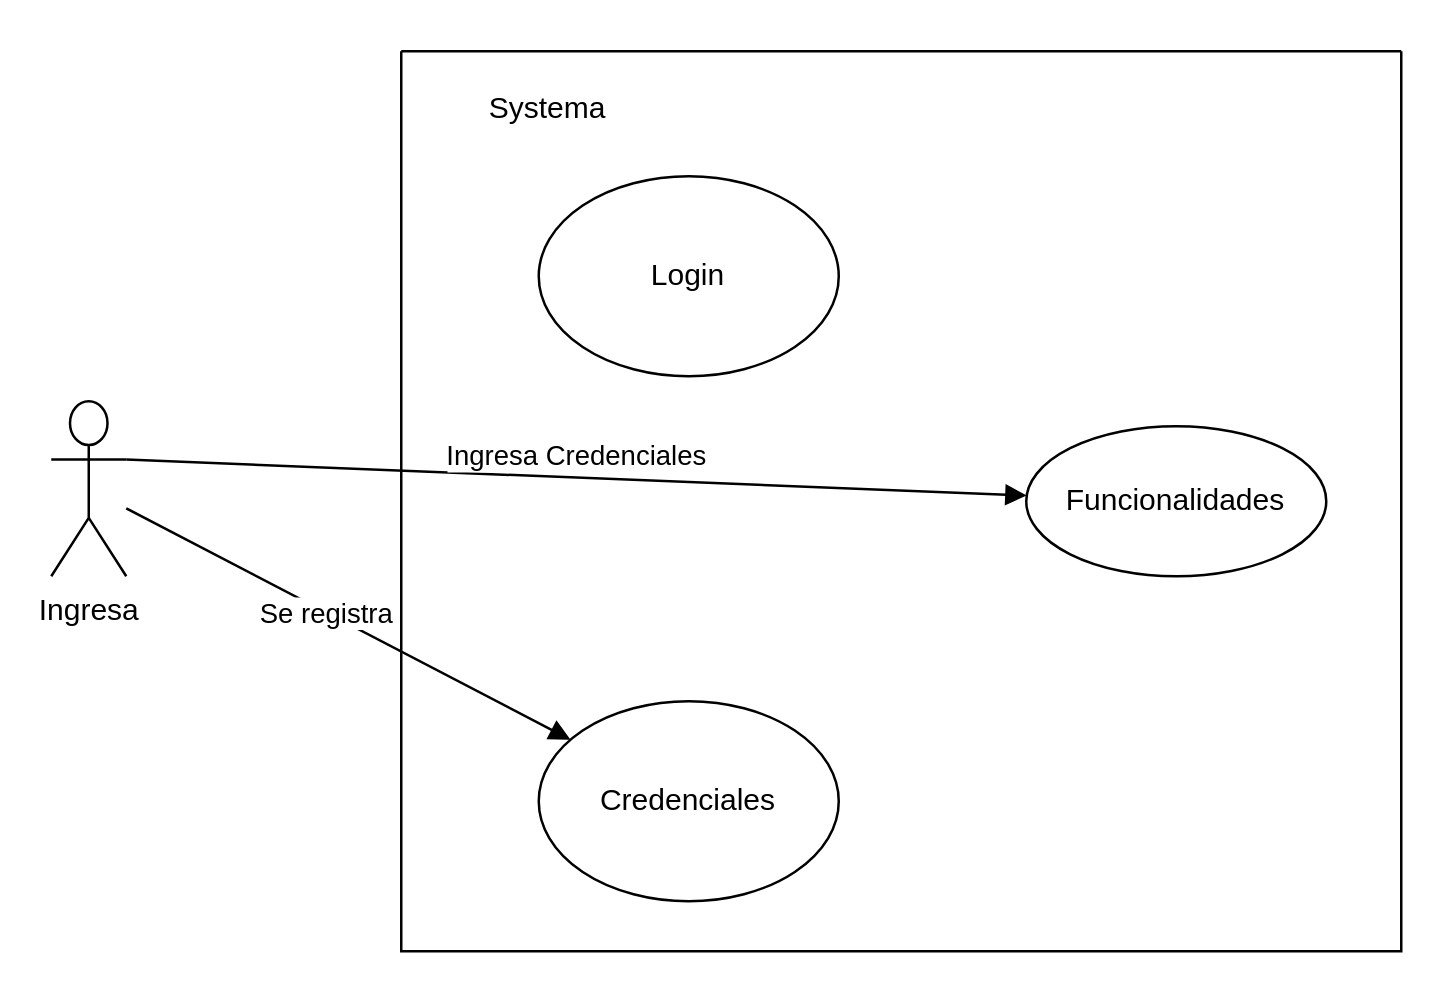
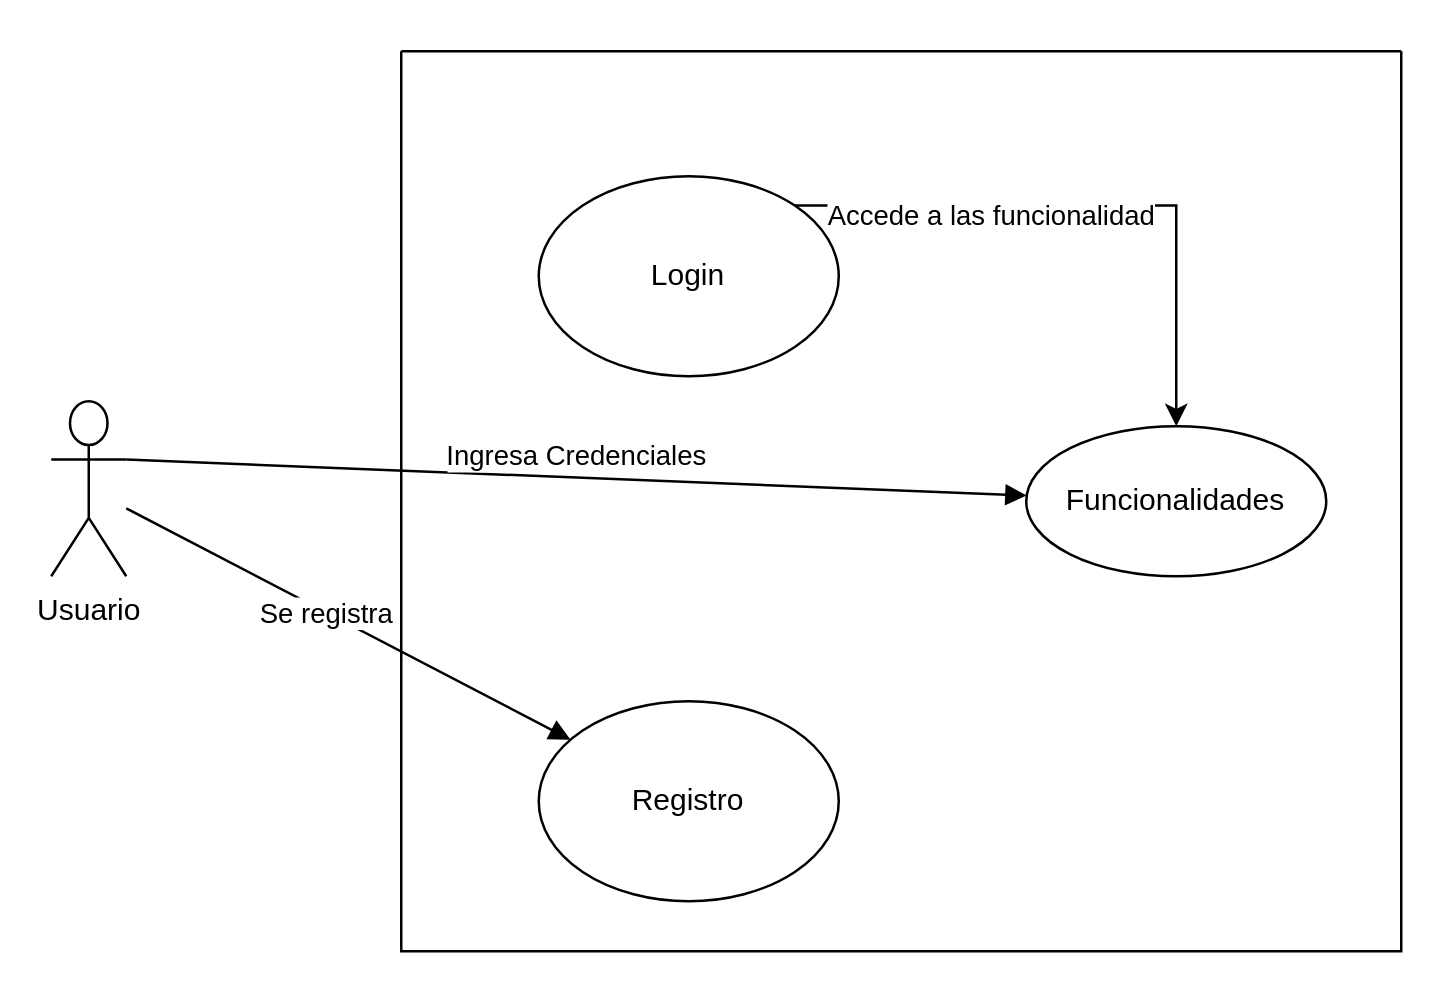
(551, 109) -> none
none -> (1176, 294)
(90, 612) -> (90, 612)
(689, 801) -> (689, 801)
